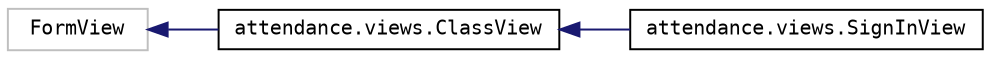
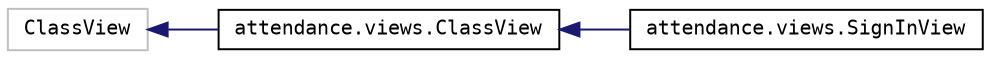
(78, 30) -> (78, 30)
